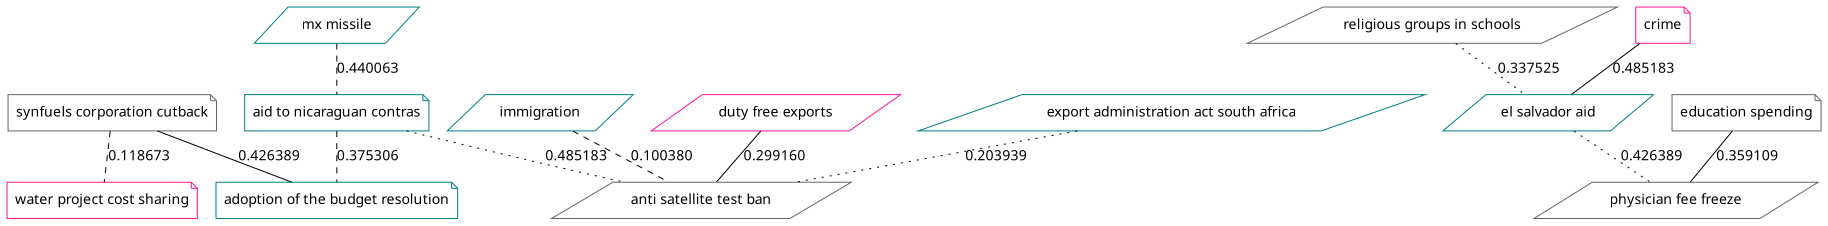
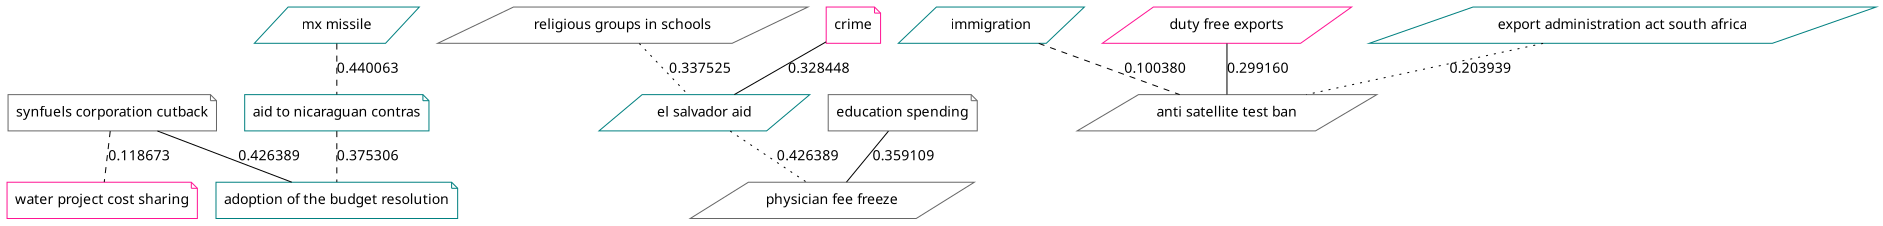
(1644, 69) -> (819, 69)
(515, 157) -> none
